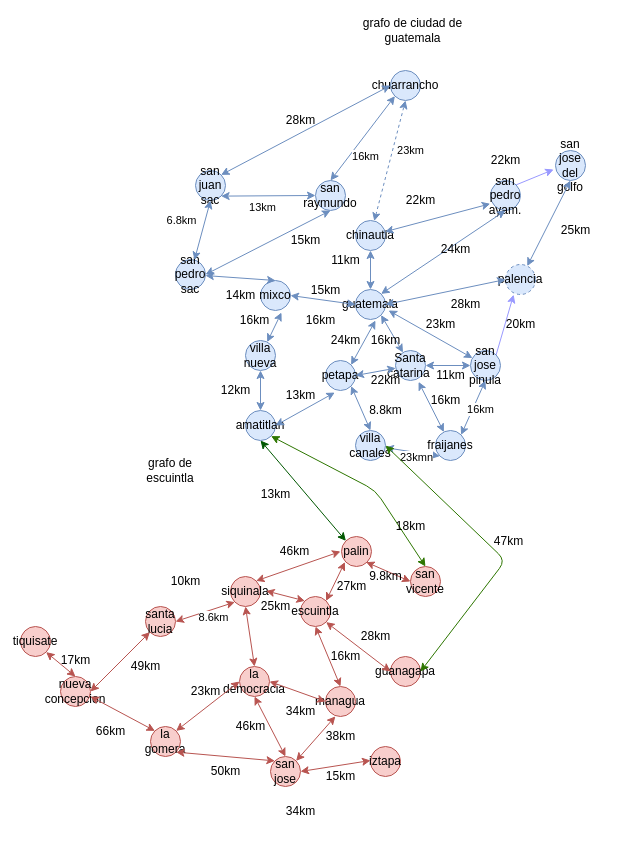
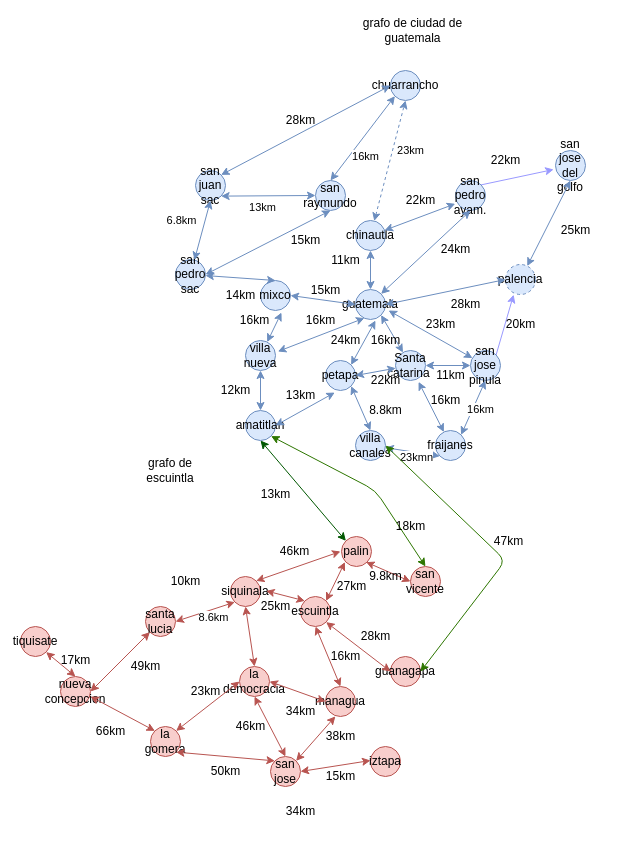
(506, 196) -> (471, 196)
none -> (321, 335)
